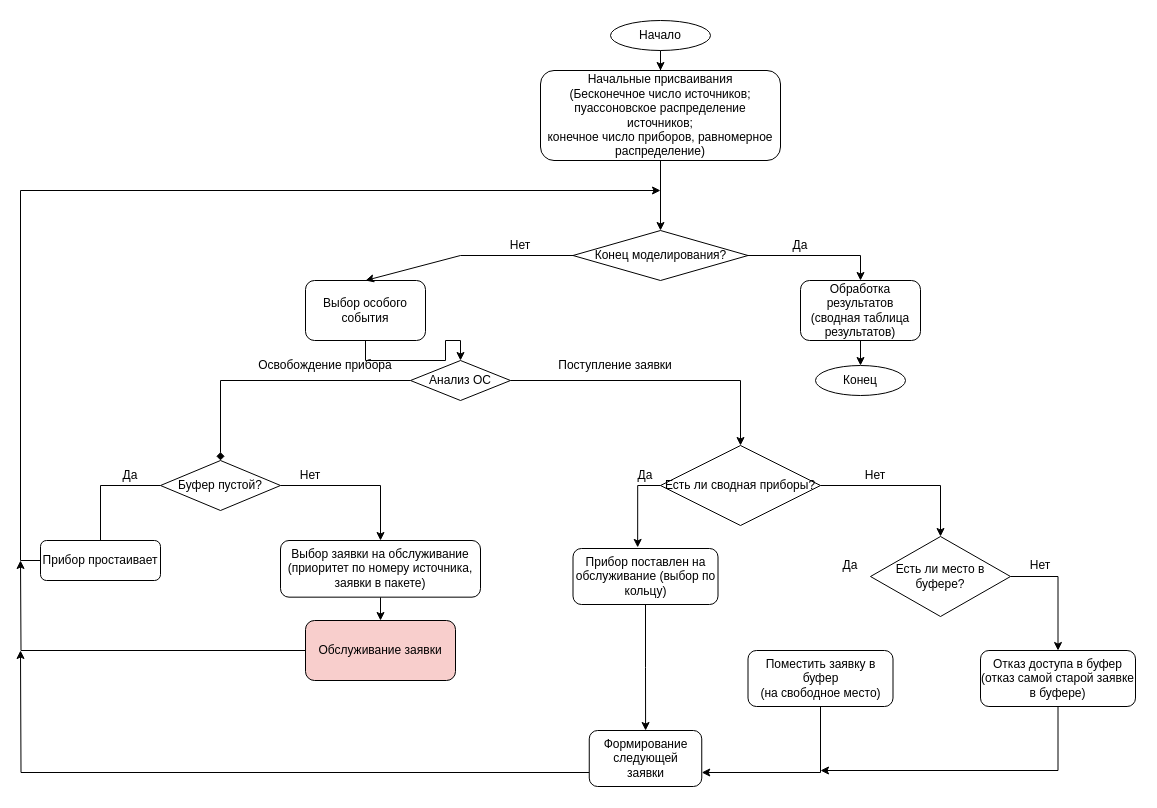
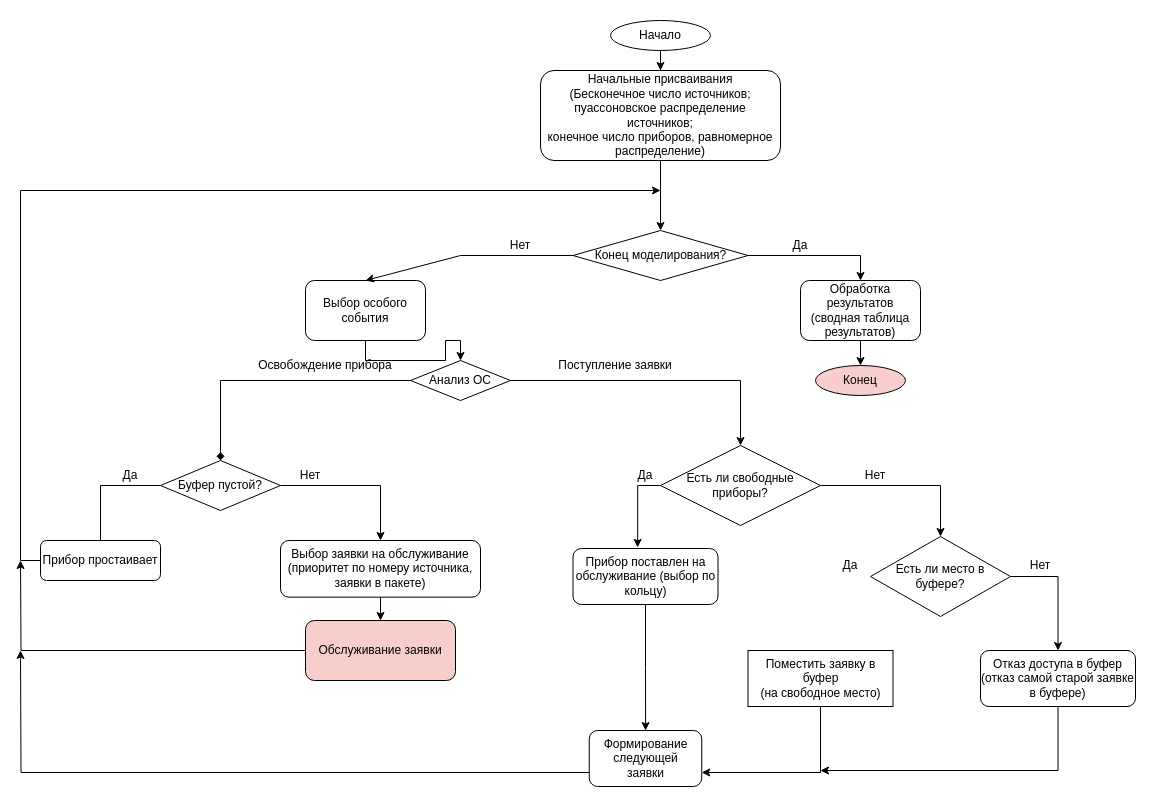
(861, 381) -> (861, 381)
(741, 486) -> (741, 486)
(821, 679) -> (821, 679)
